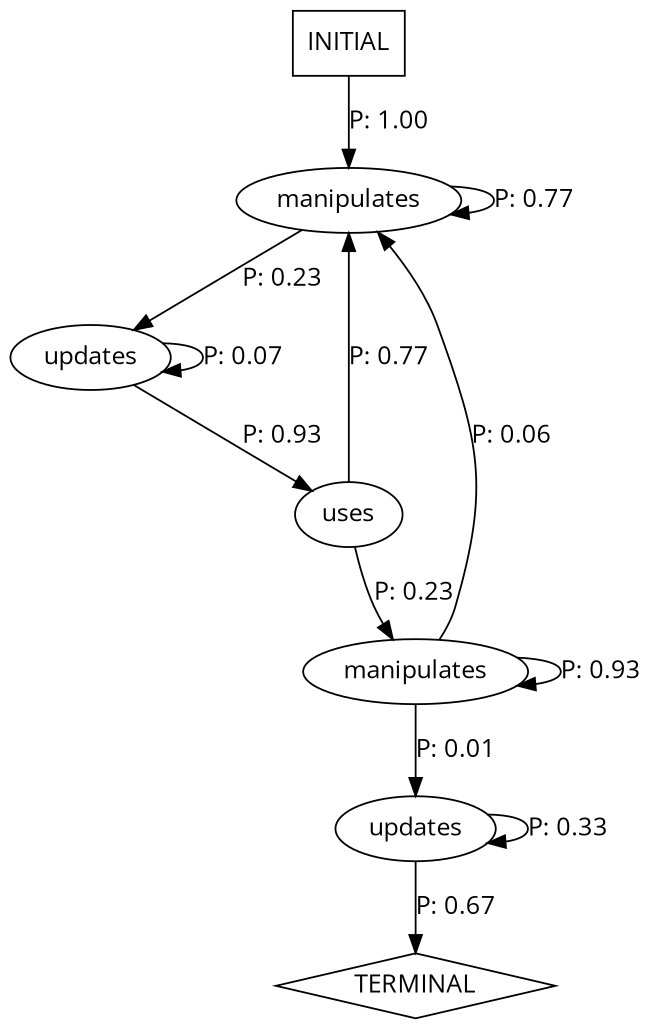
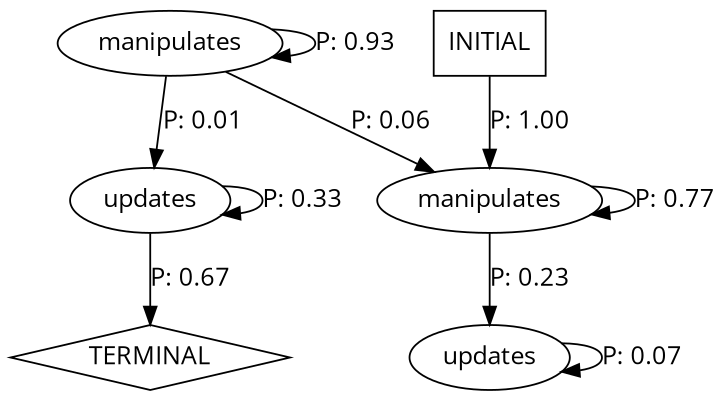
(349, 515) -> none
